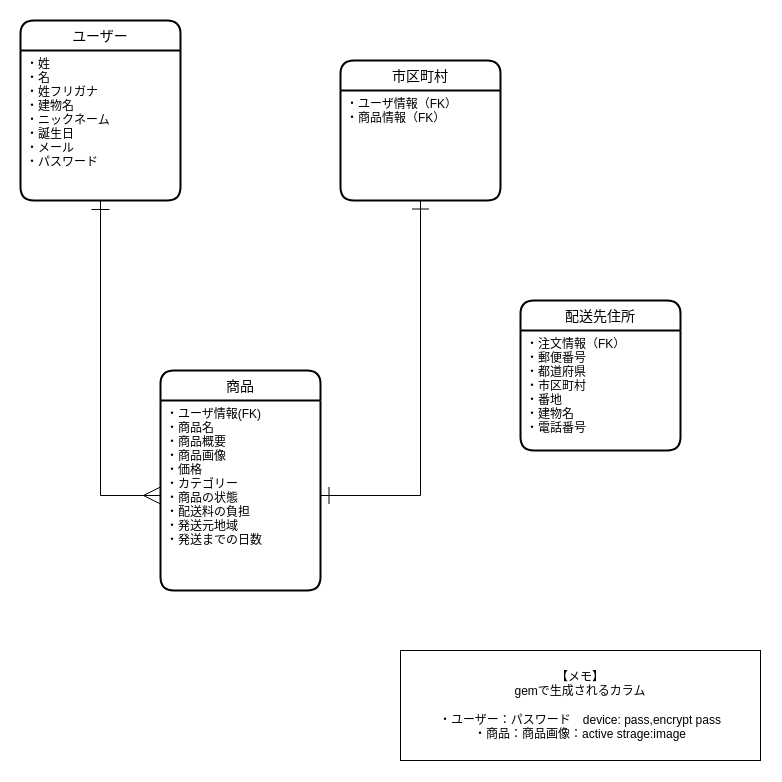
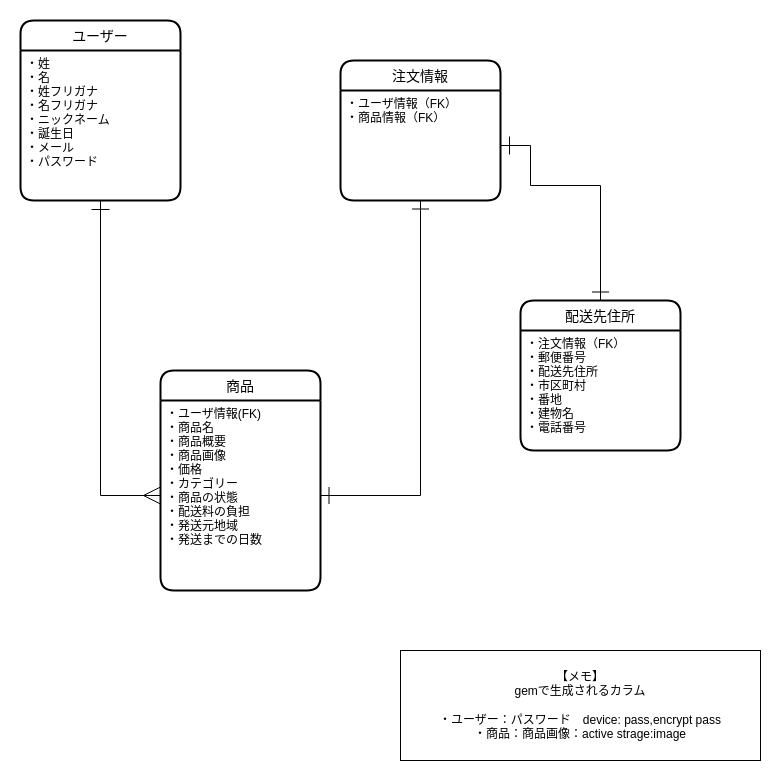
(38, 64) -> (38, 64)
(420, 76) -> (420, 76)
none -> (589, 186)
(575, 344) -> (575, 344)
